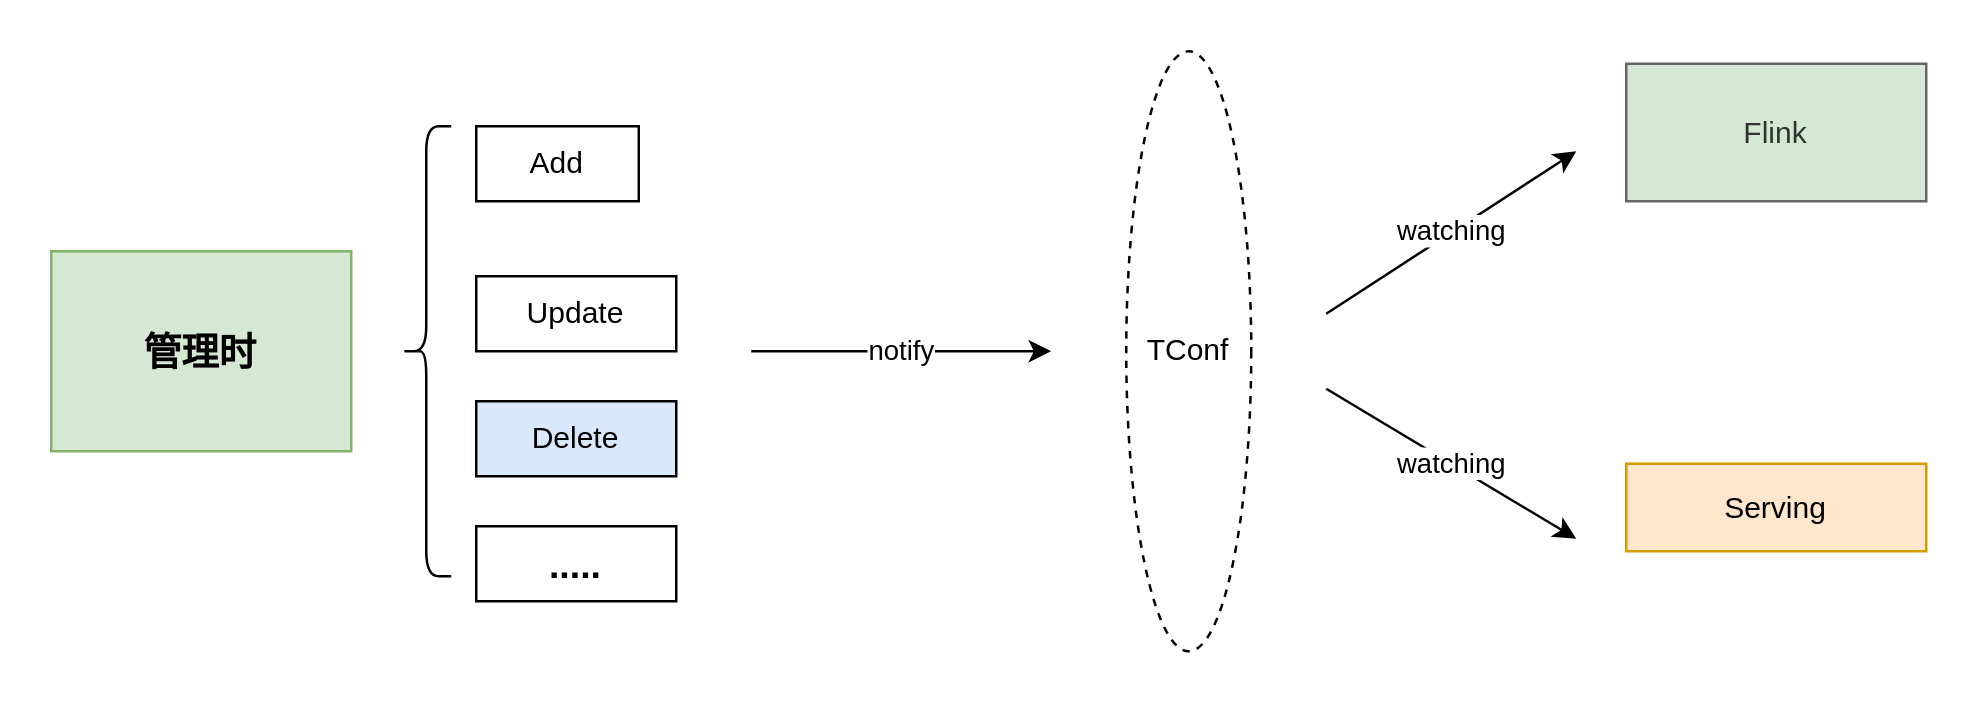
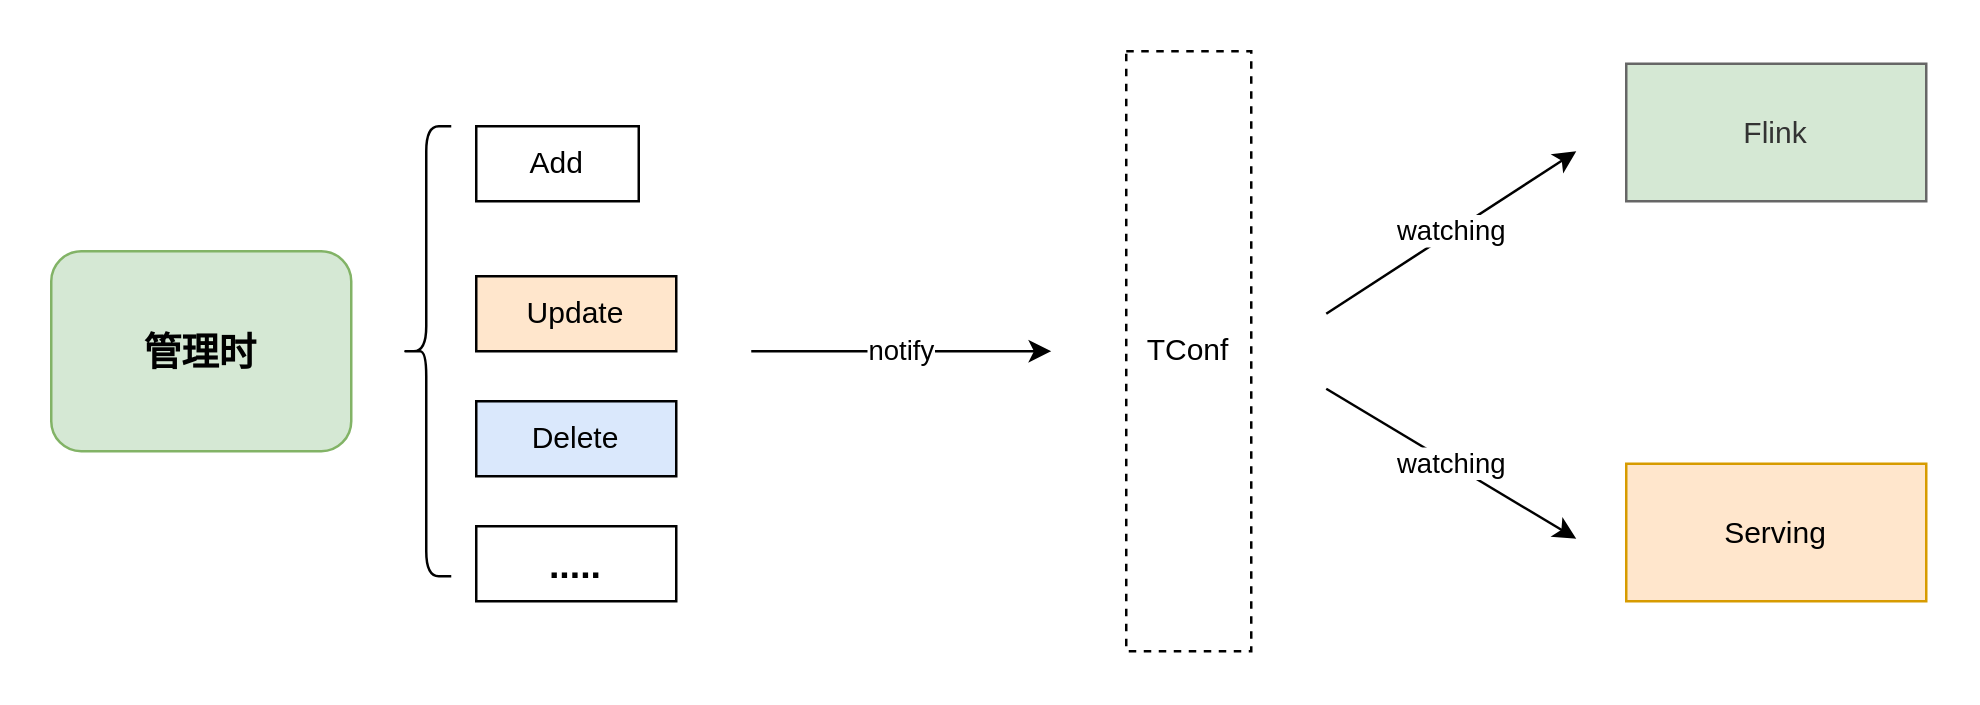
(576, 314) -> (576, 314)
(201, 351) -> (201, 351)
(1189, 351) -> (1189, 351)
(1776, 508) -> (1776, 533)
